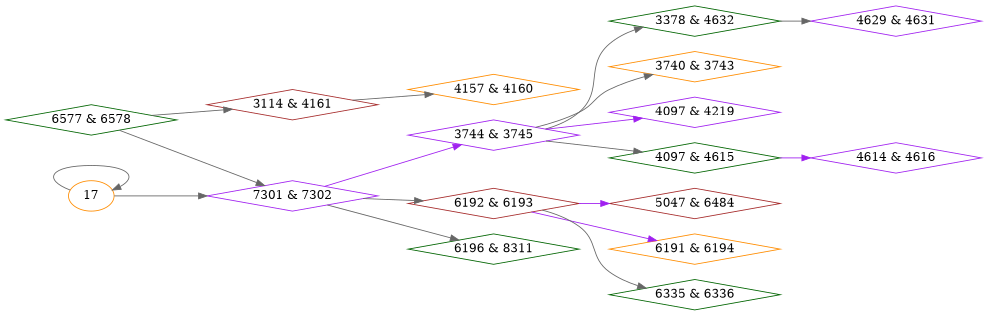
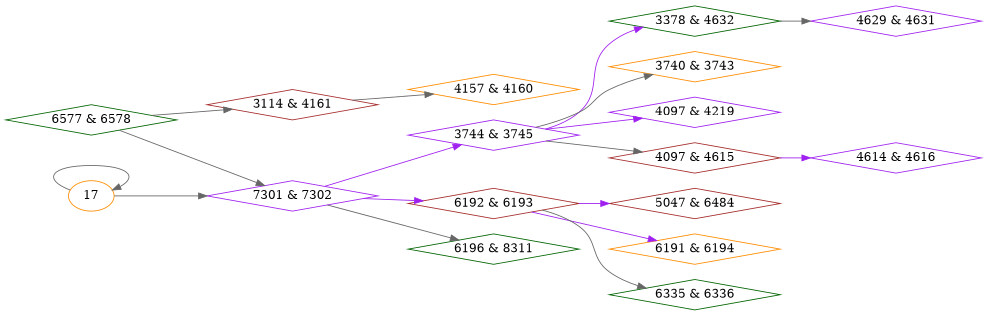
(594, 82) -> (594, 82)
(695, 158) -> (695, 158)
(389, 200) -> (389, 200)
